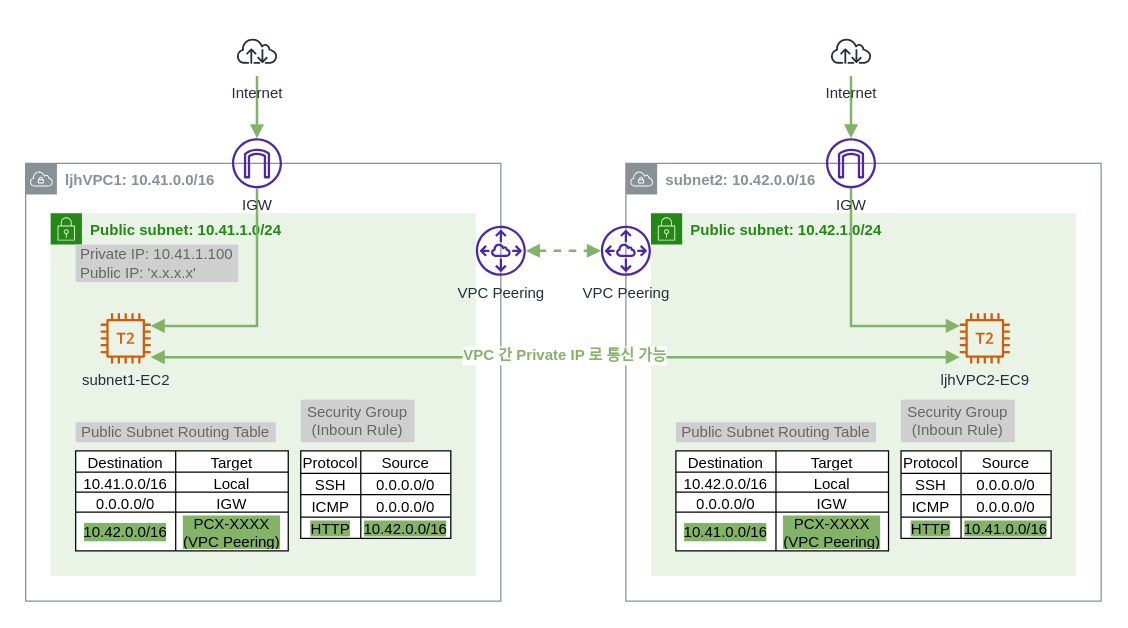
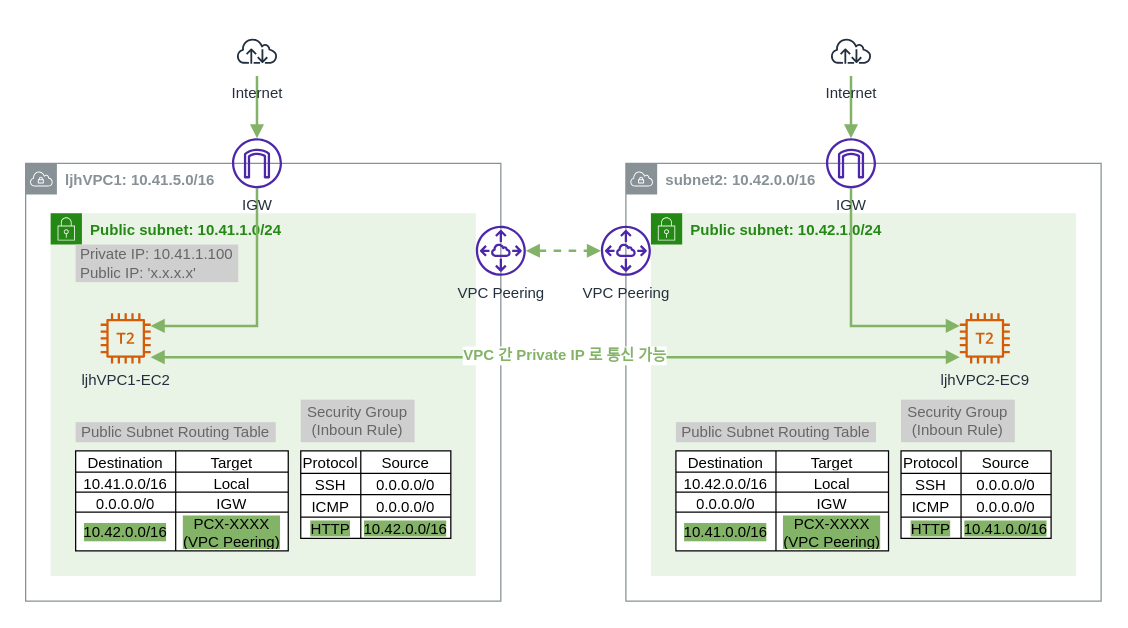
(142, 181) -> (142, 181)
(126, 381) -> (126, 381)
